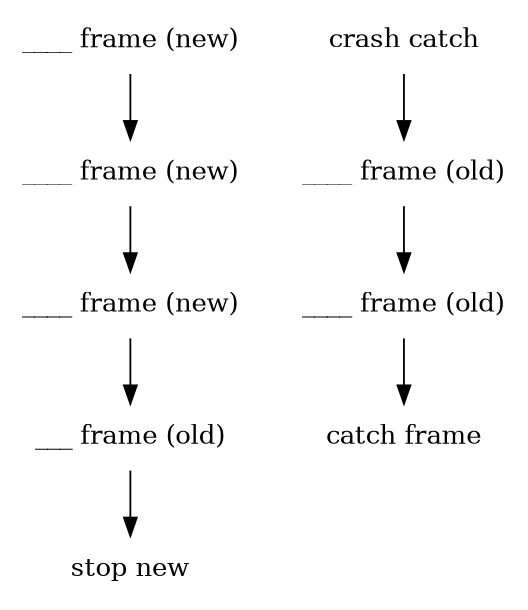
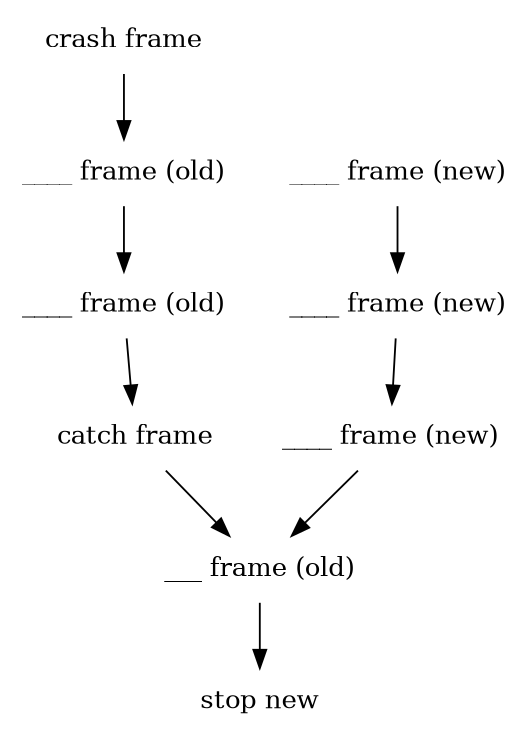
(404, 40) -> (124, 40)
none -> (191, 497)
